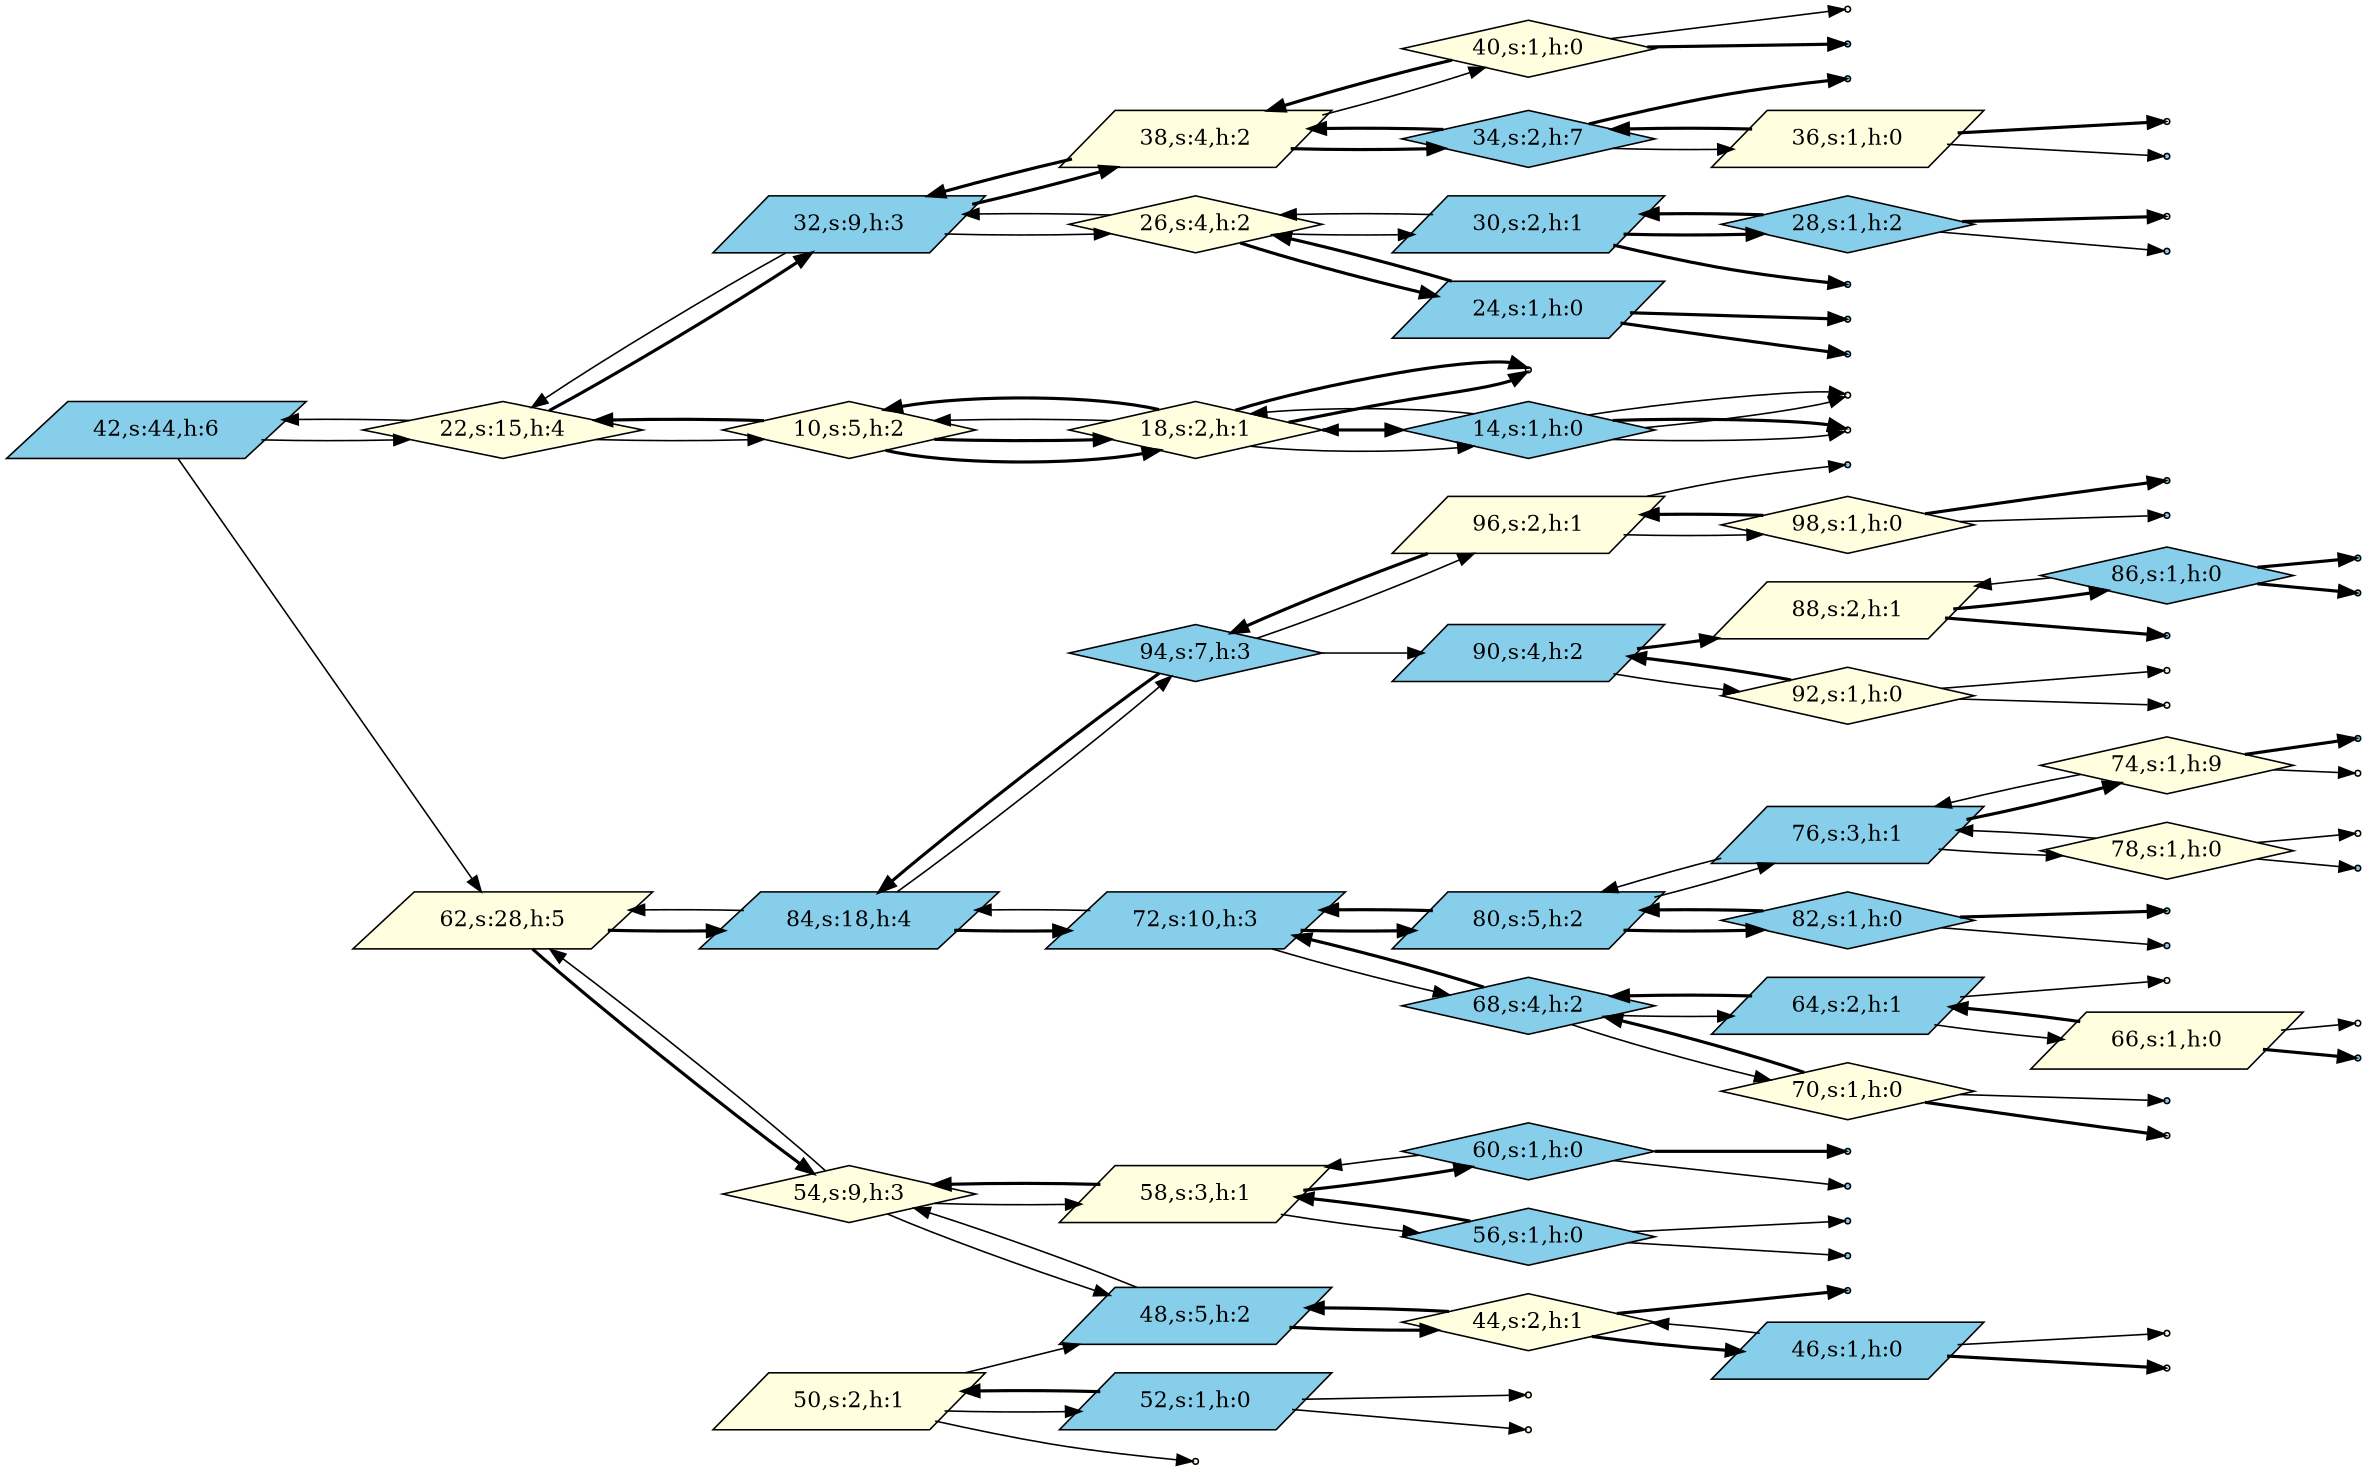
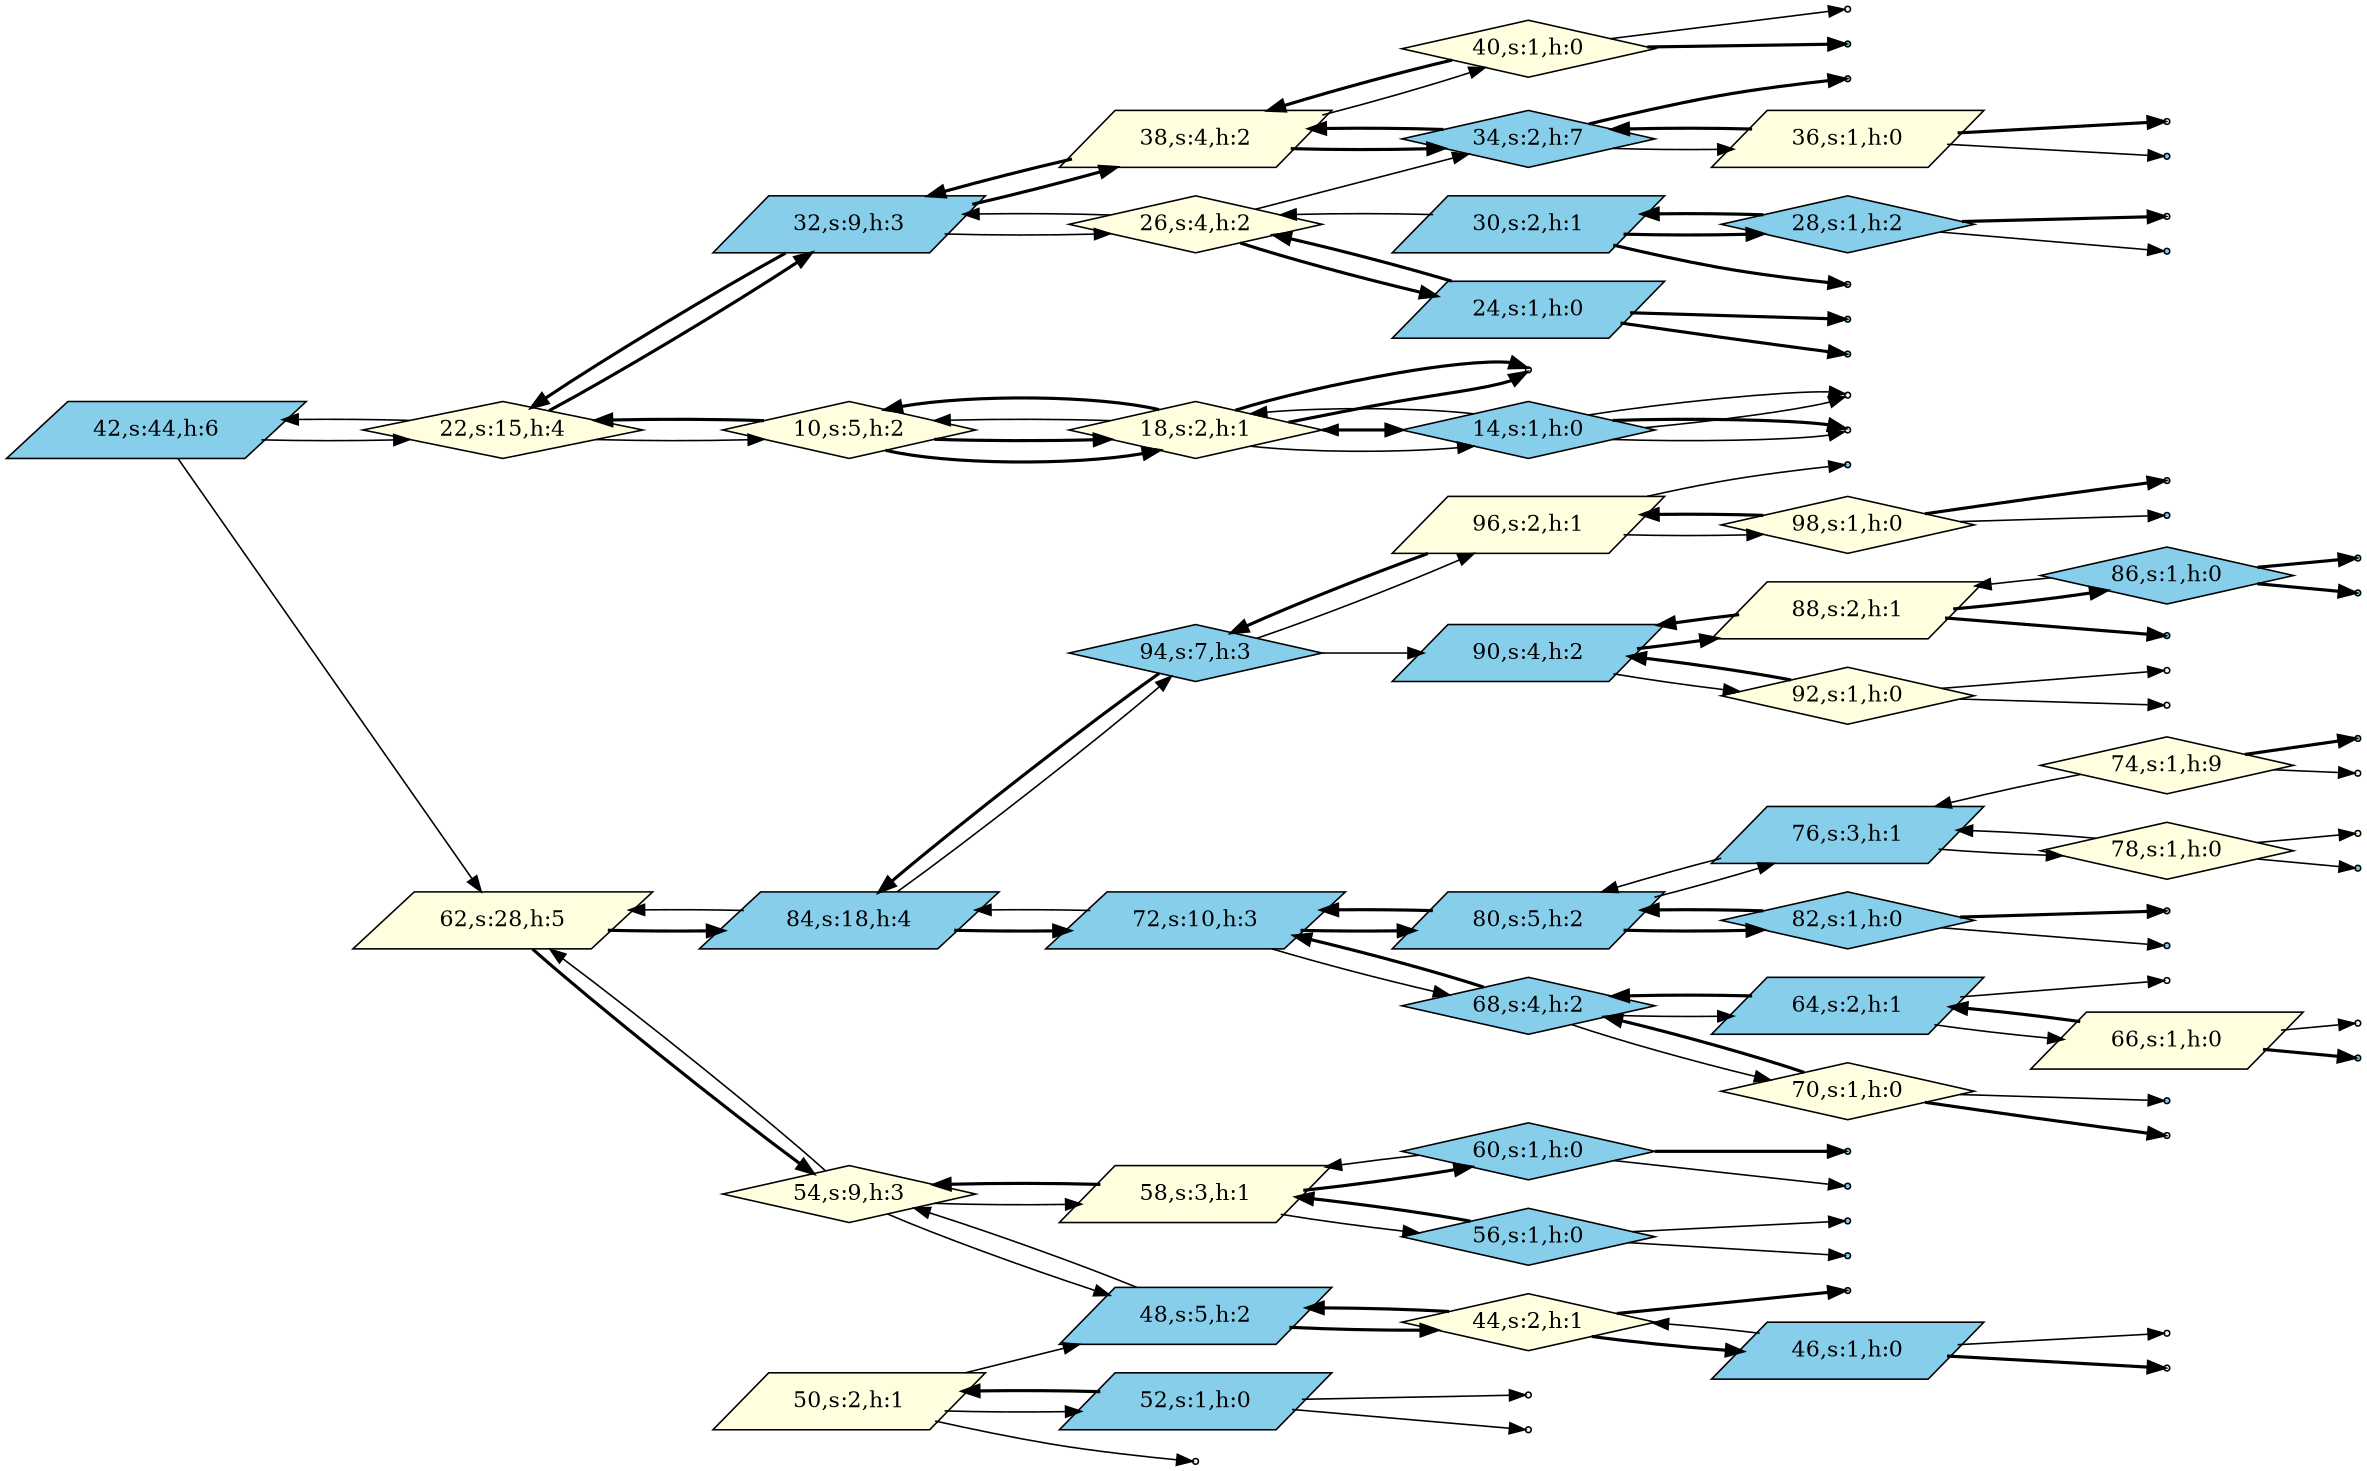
(1339, 235) -> (1354, 184)
(664, 324) -> (664, 324)
none -> (1707, 619)
(2036, 804) -> none
